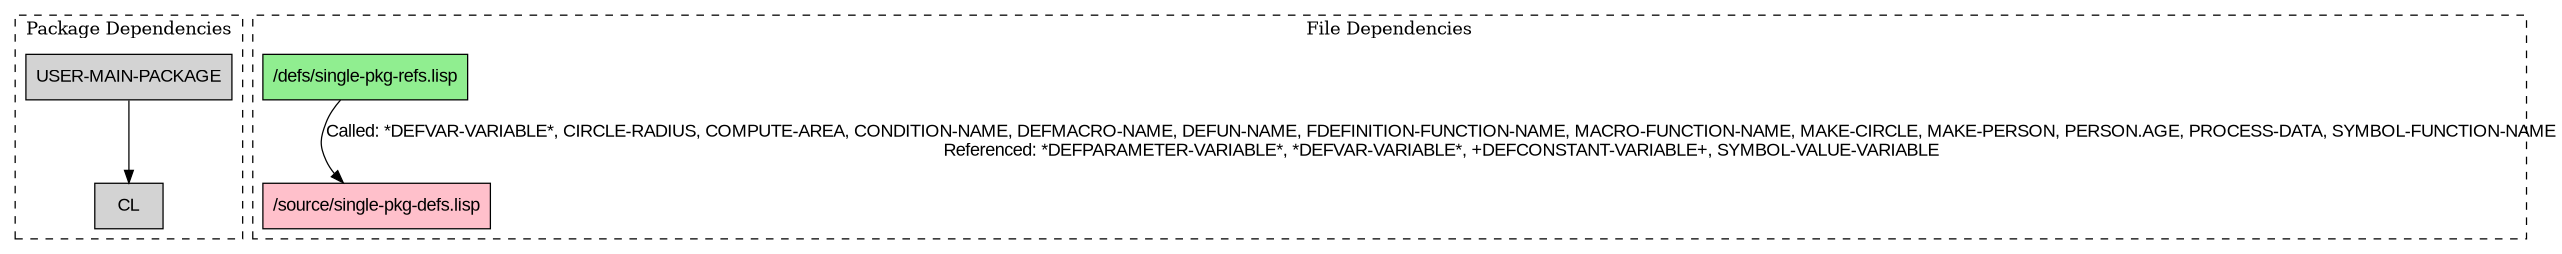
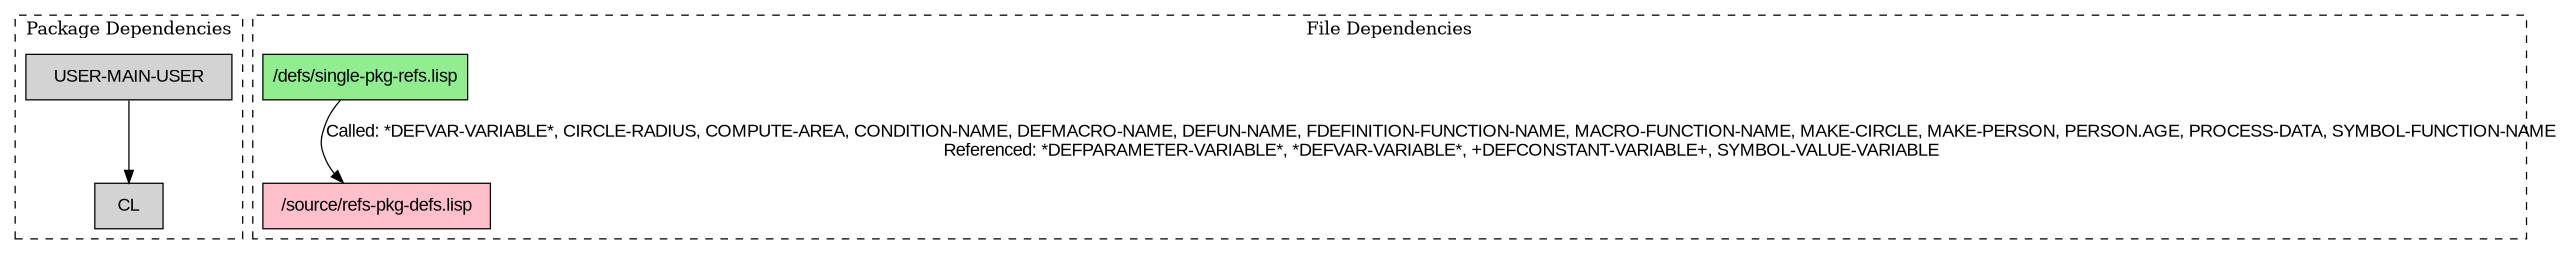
(129, 77) -> (129, 77)
(377, 206) -> (377, 206)
